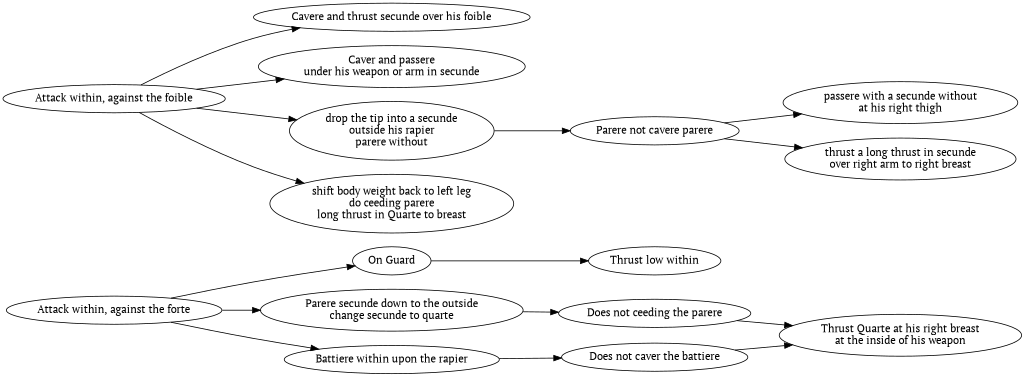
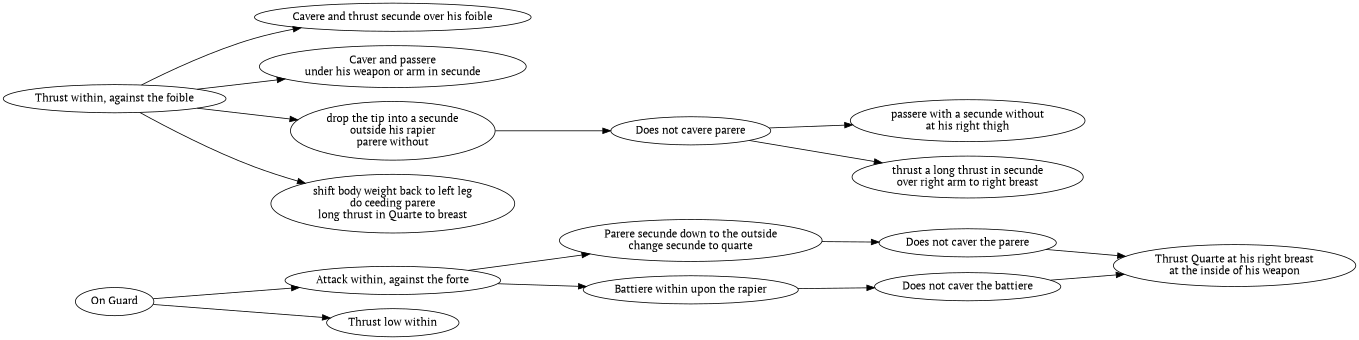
(114, 99) -> (115, 99)
(655, 131) -> (691, 131)
(259, 281) -> (222, 293)
(655, 313) -> (968, 243)
